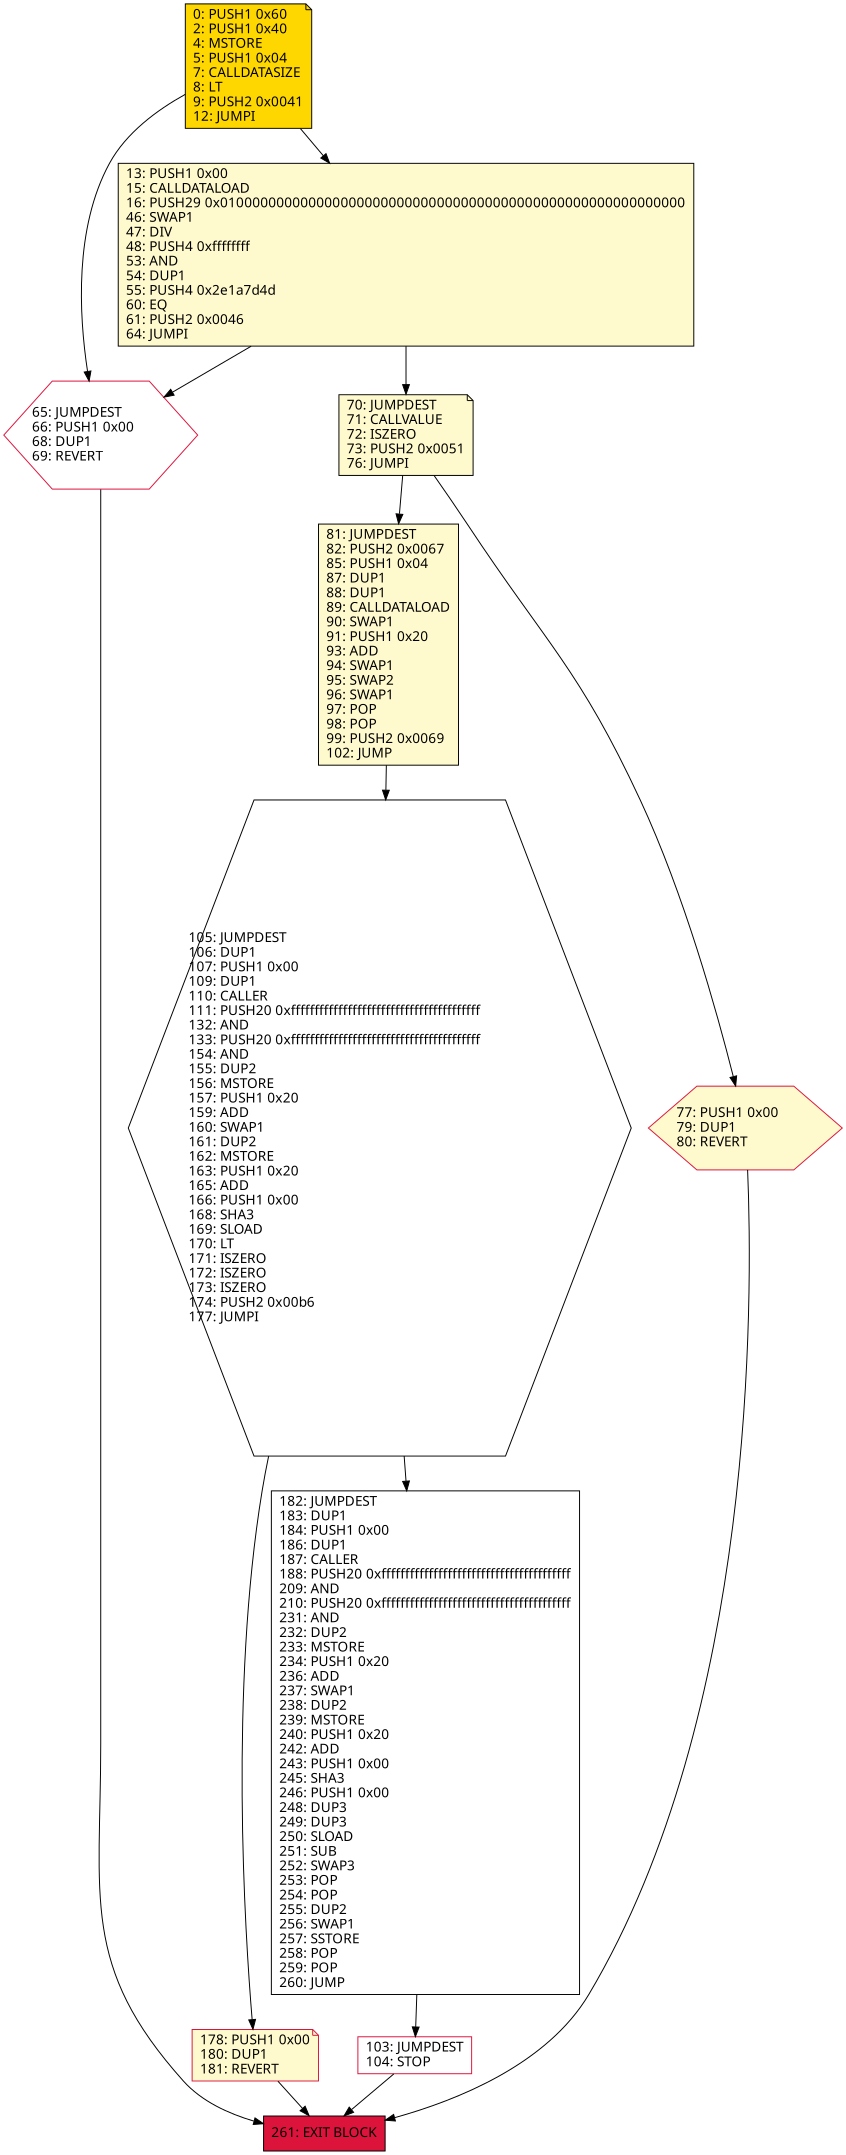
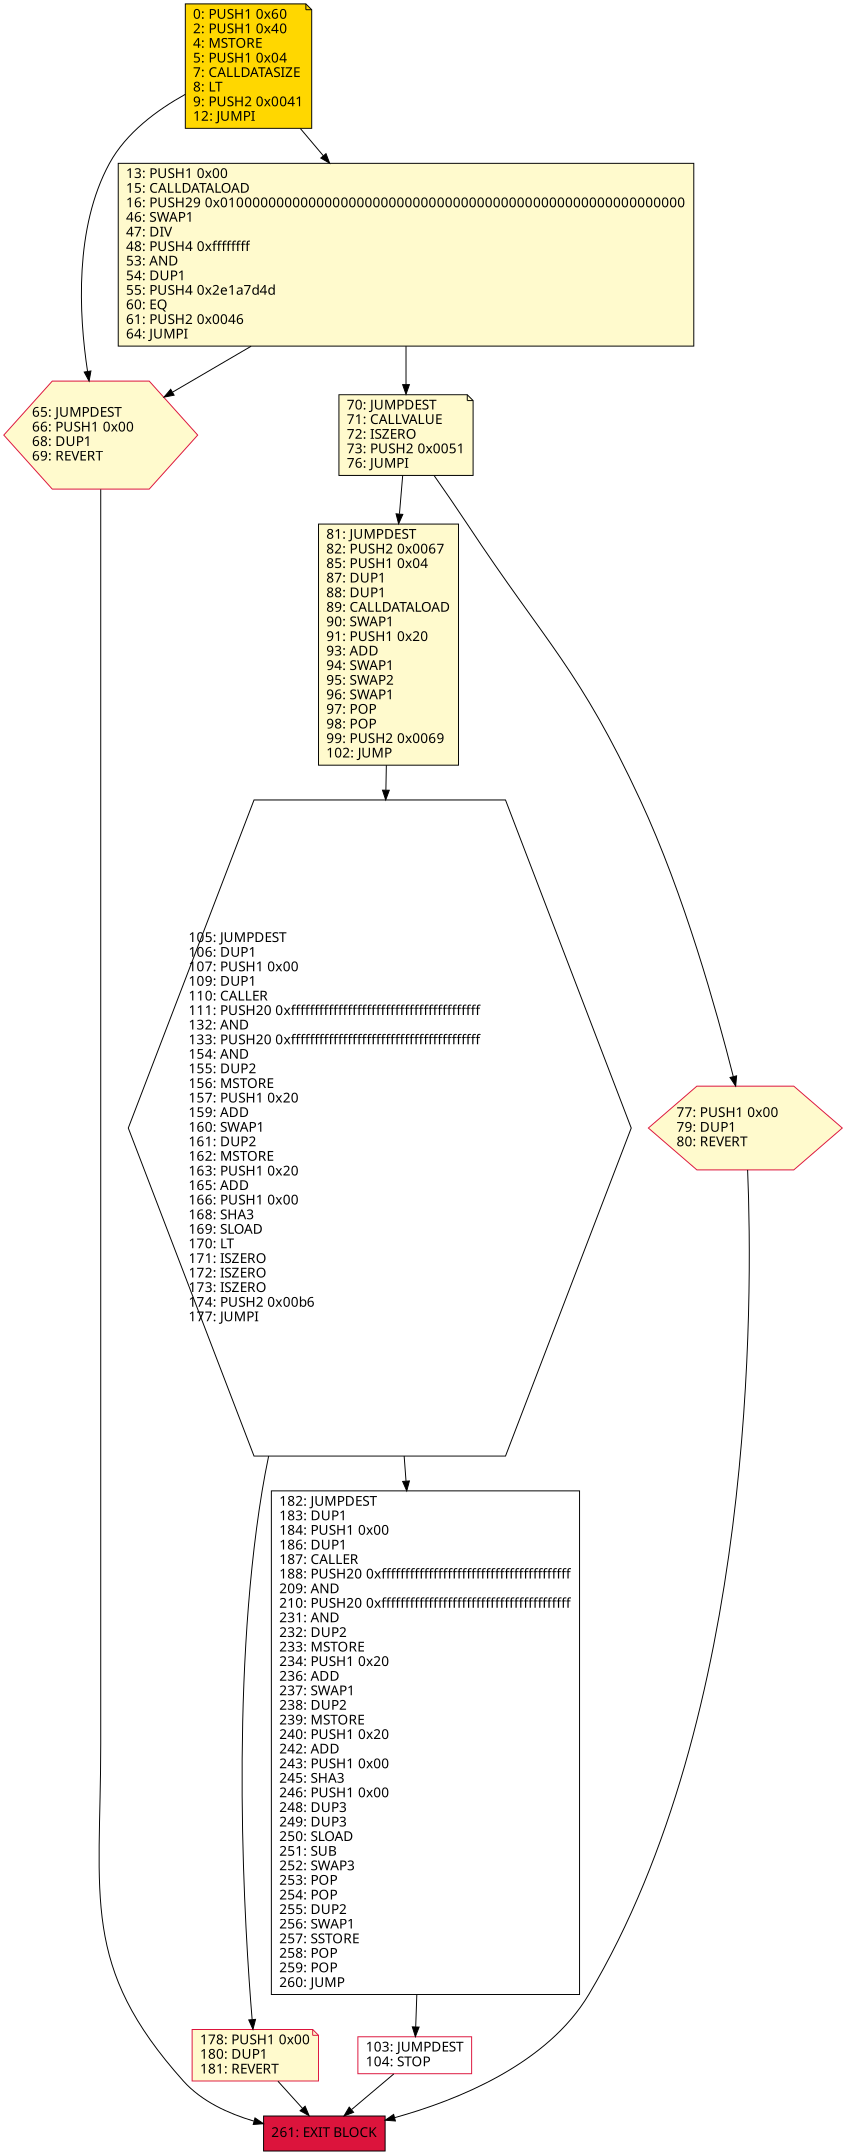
(101, 435) -> (101, 435)
